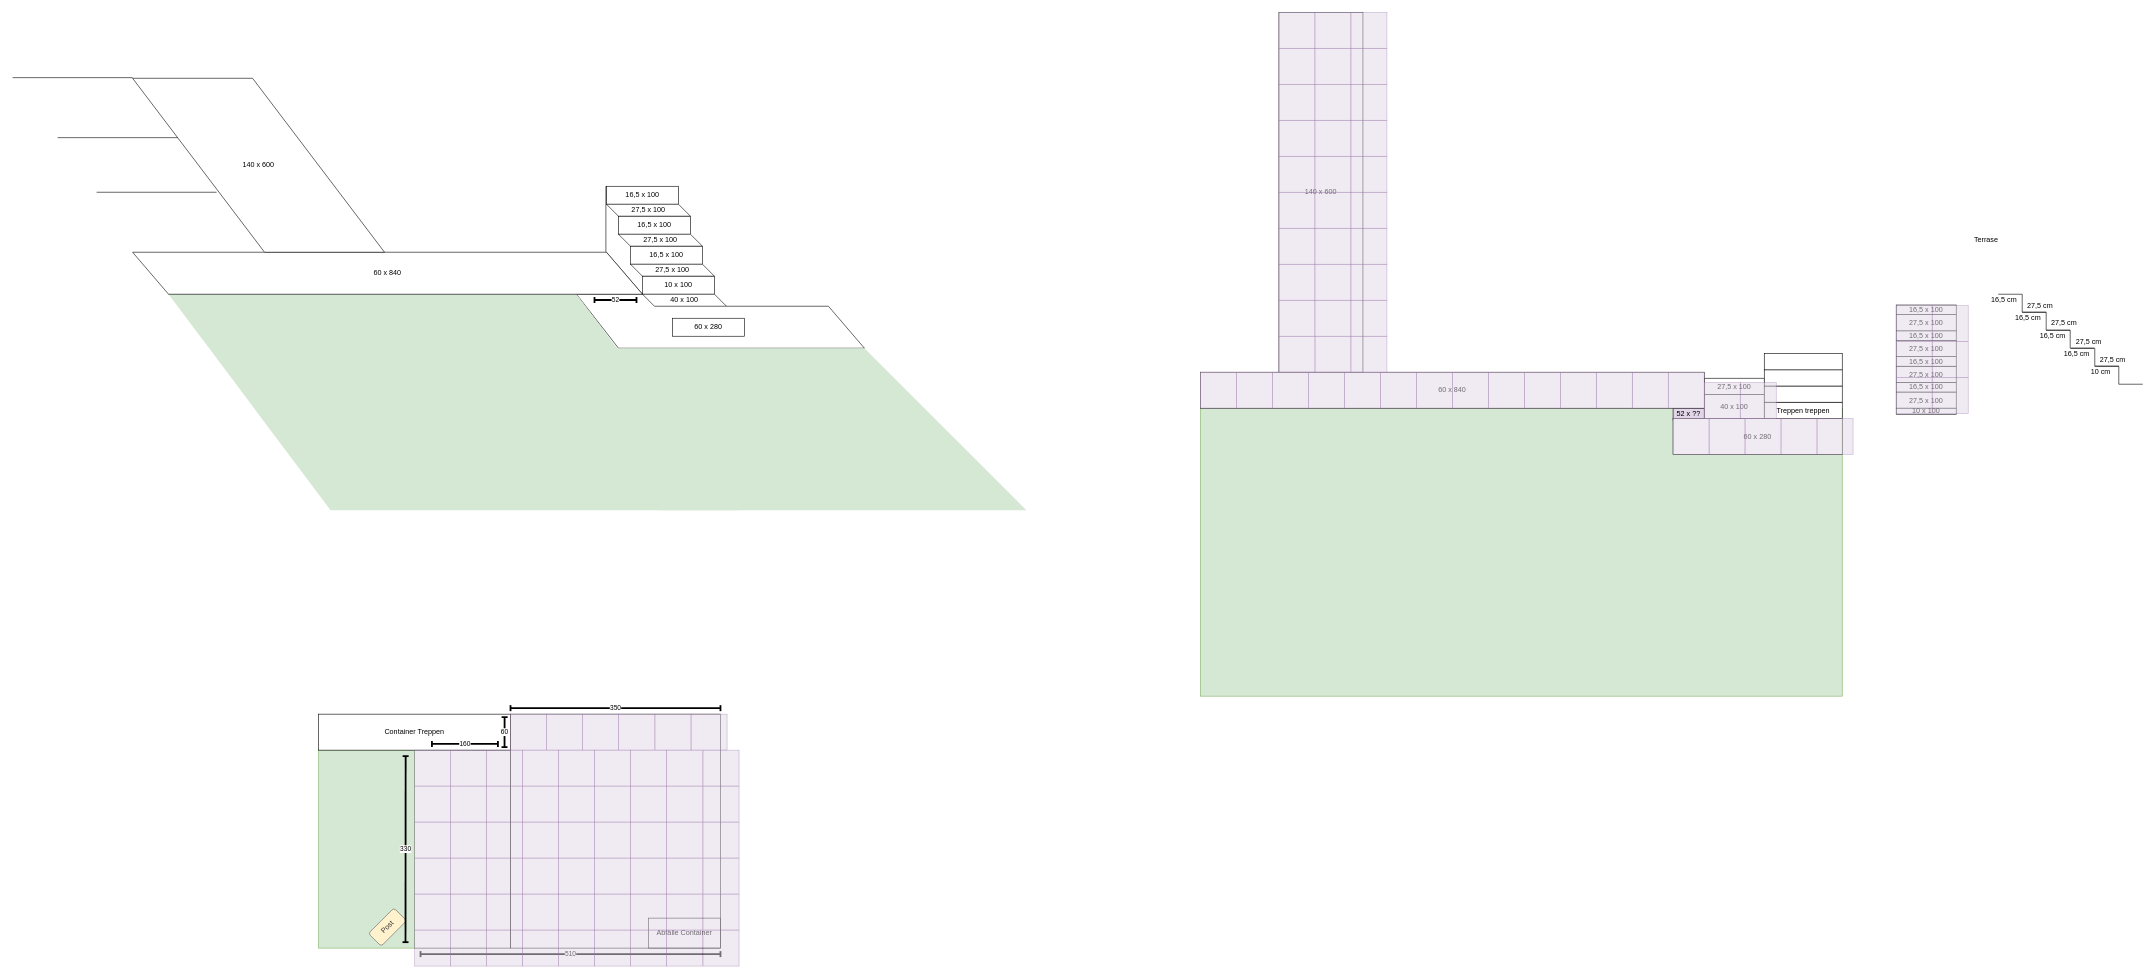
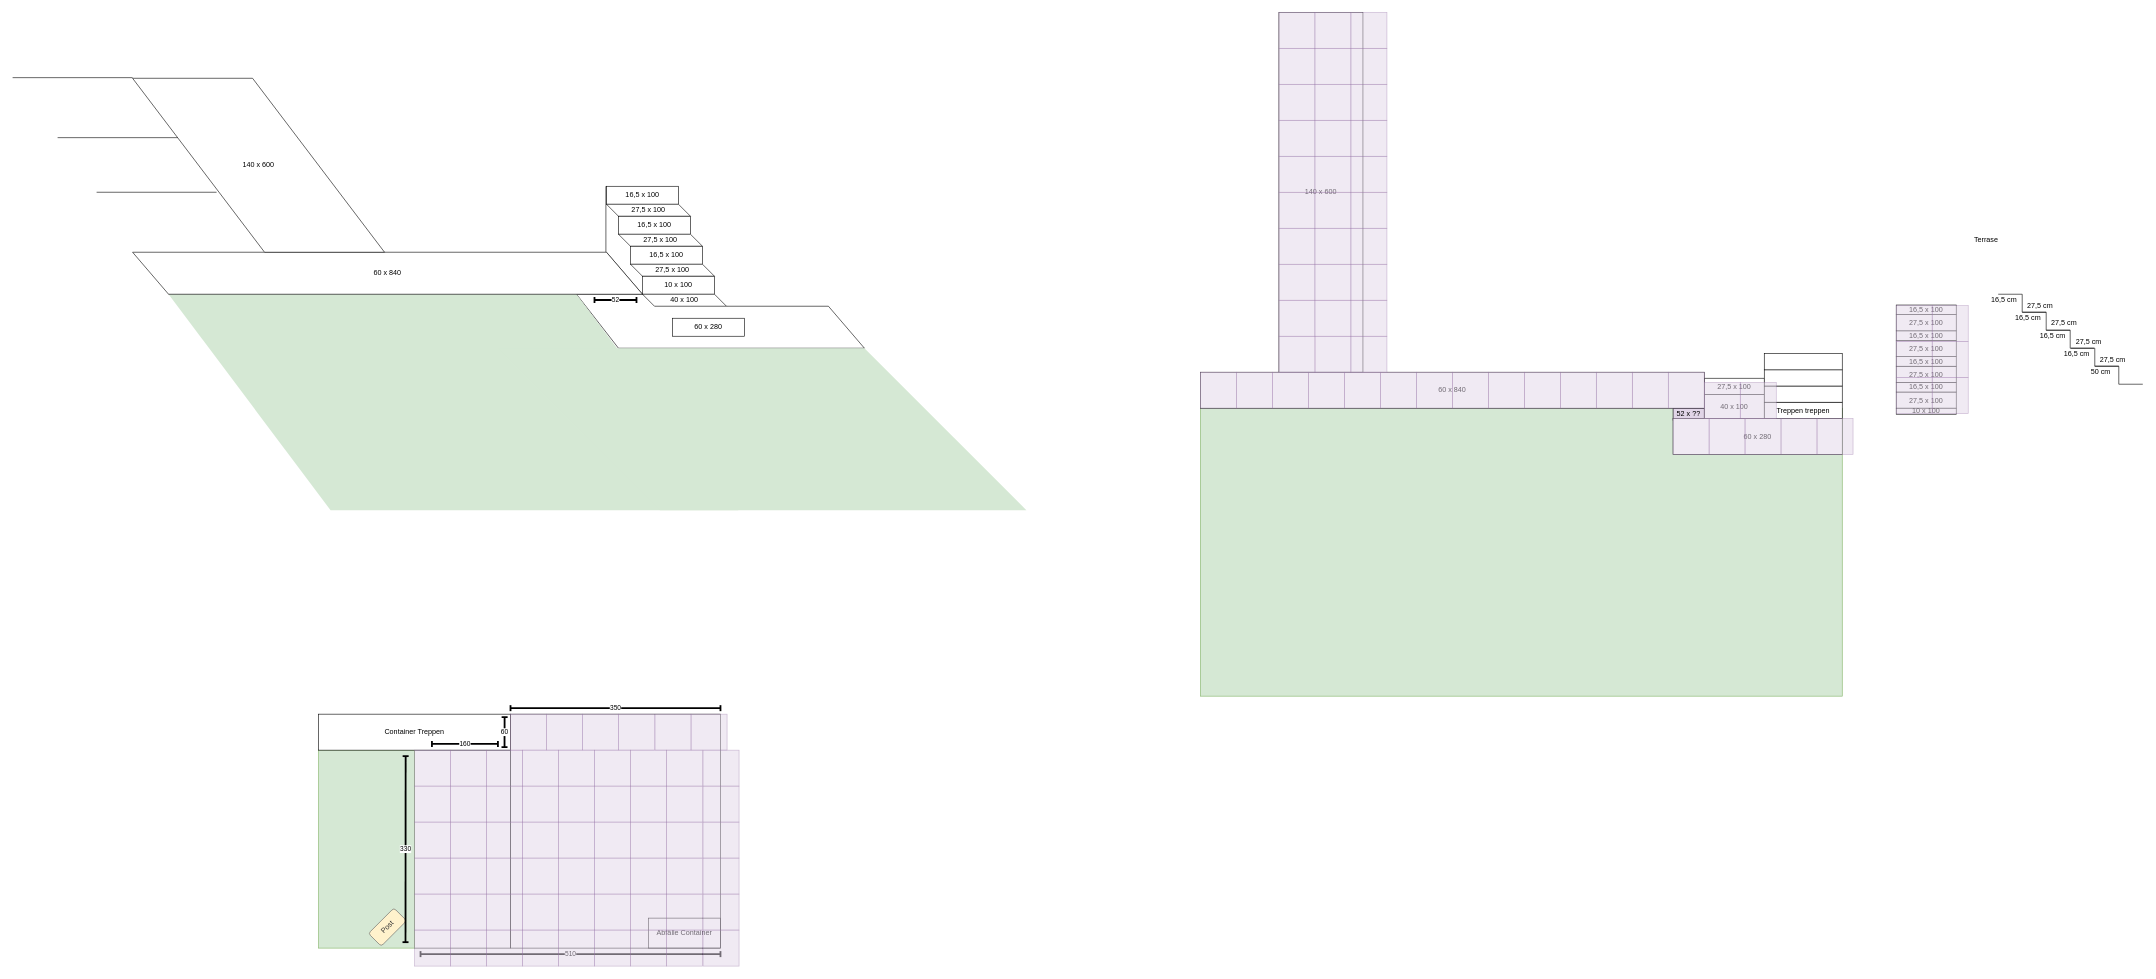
(2101, 372) -> (2101, 372)
